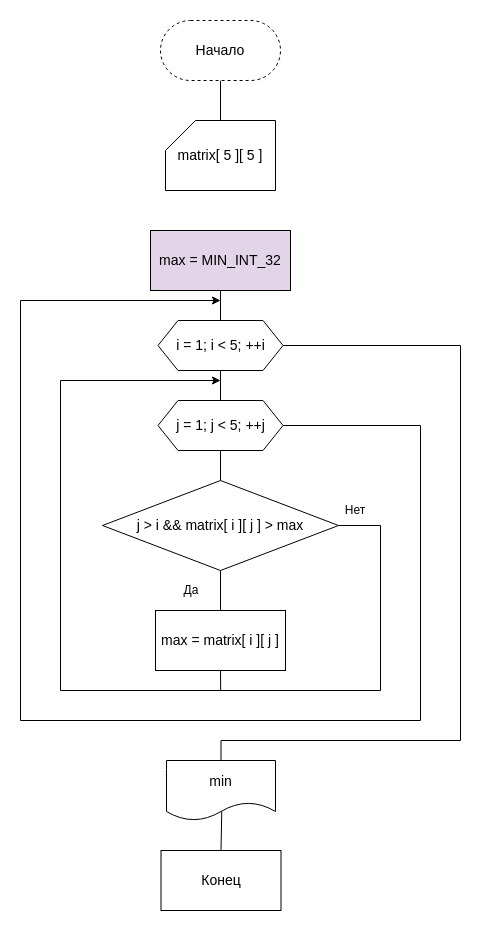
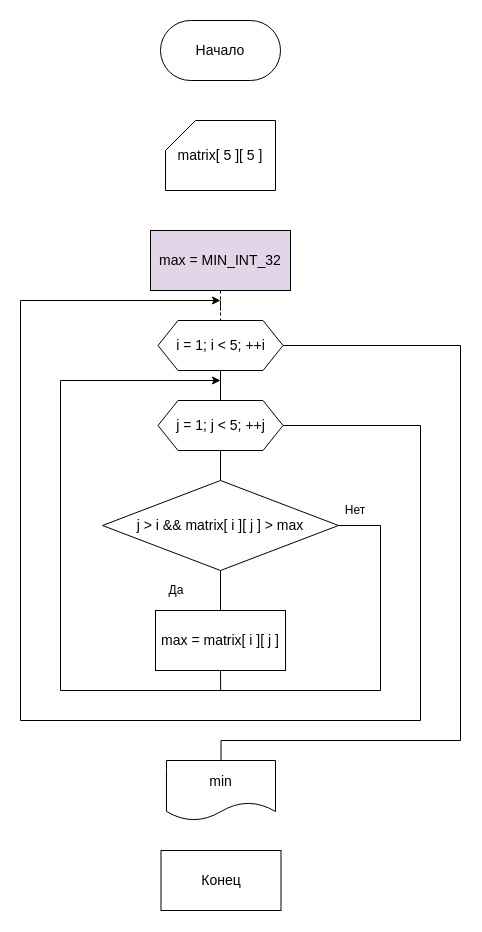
(221, 51) -> (221, 51)
(221, 101) -> none
(221, 303) -> (221, 303)
(192, 591) -> (177, 591)
(221, 830) -> none
